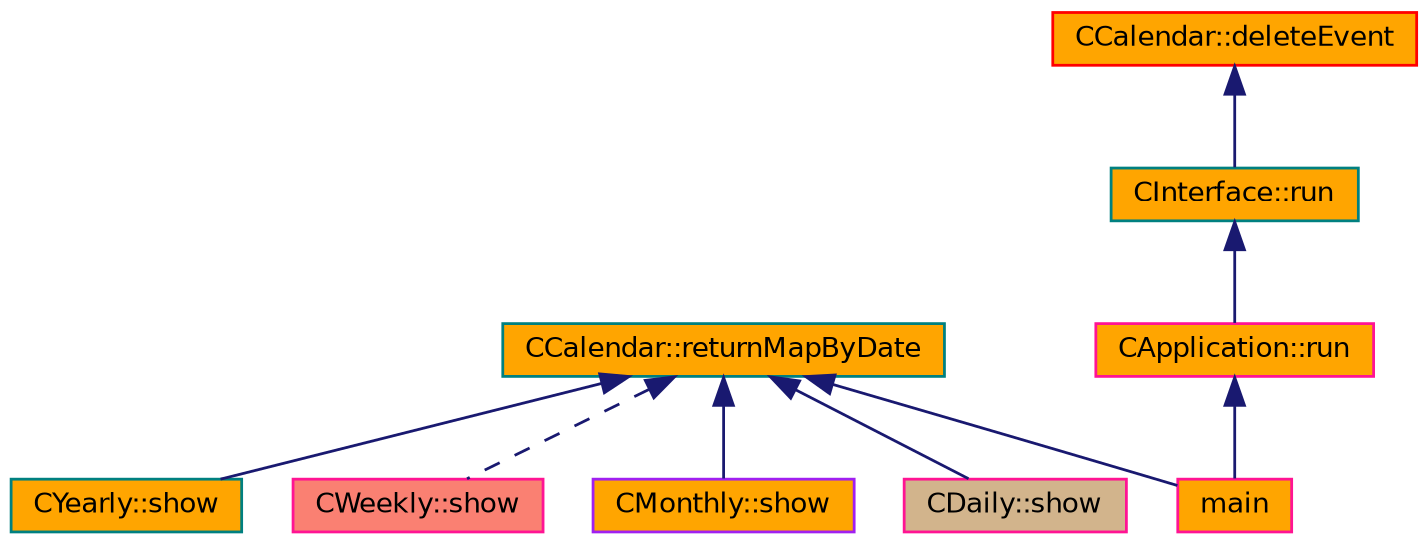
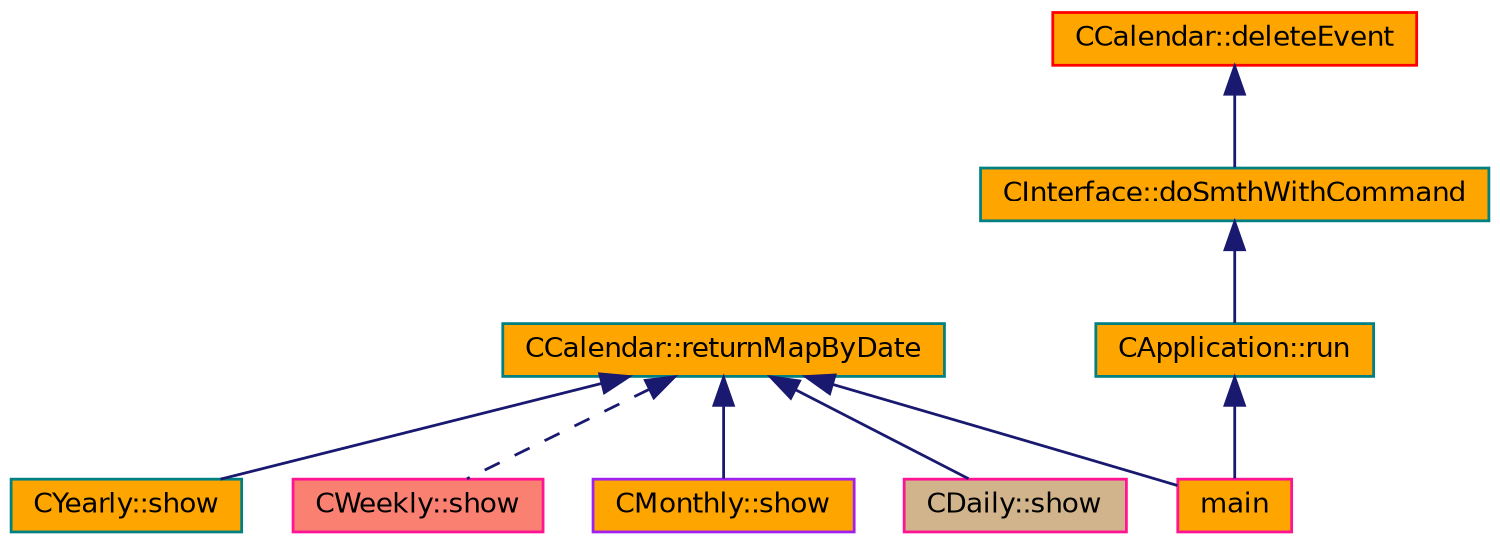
(1235, 194) -> (1235, 194)
(1235, 350) -> (1235, 350)
